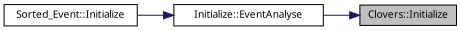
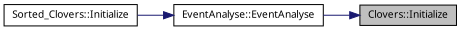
(71, 15) -> (71, 15)
(249, 15) -> (249, 15)
